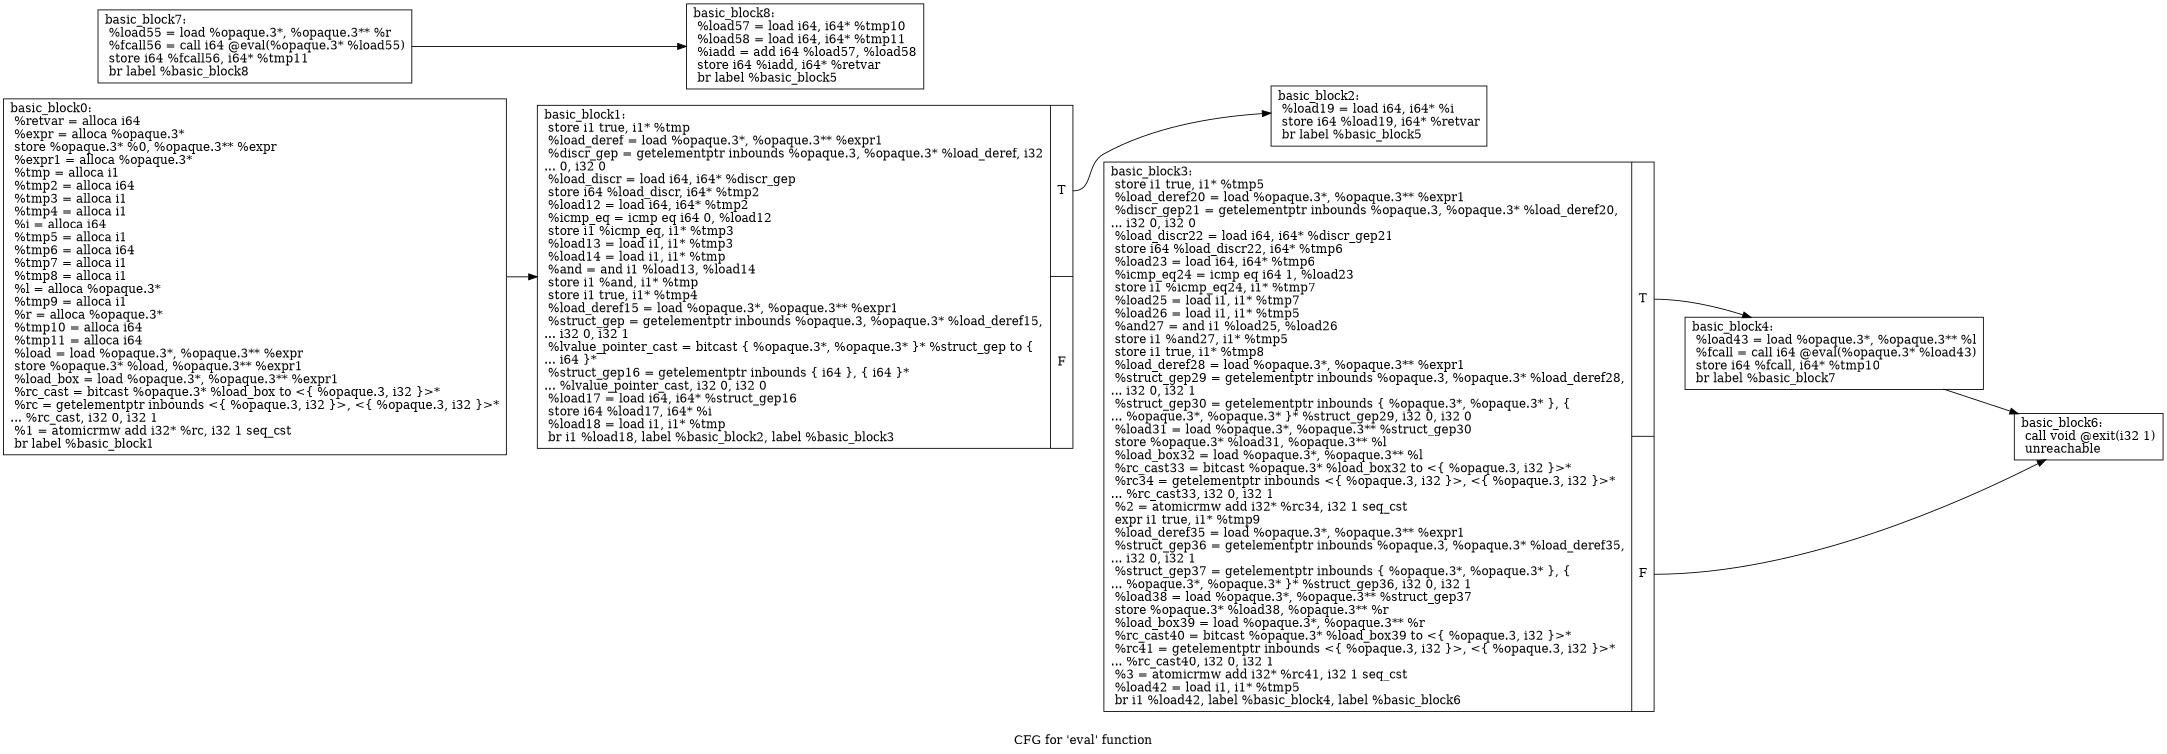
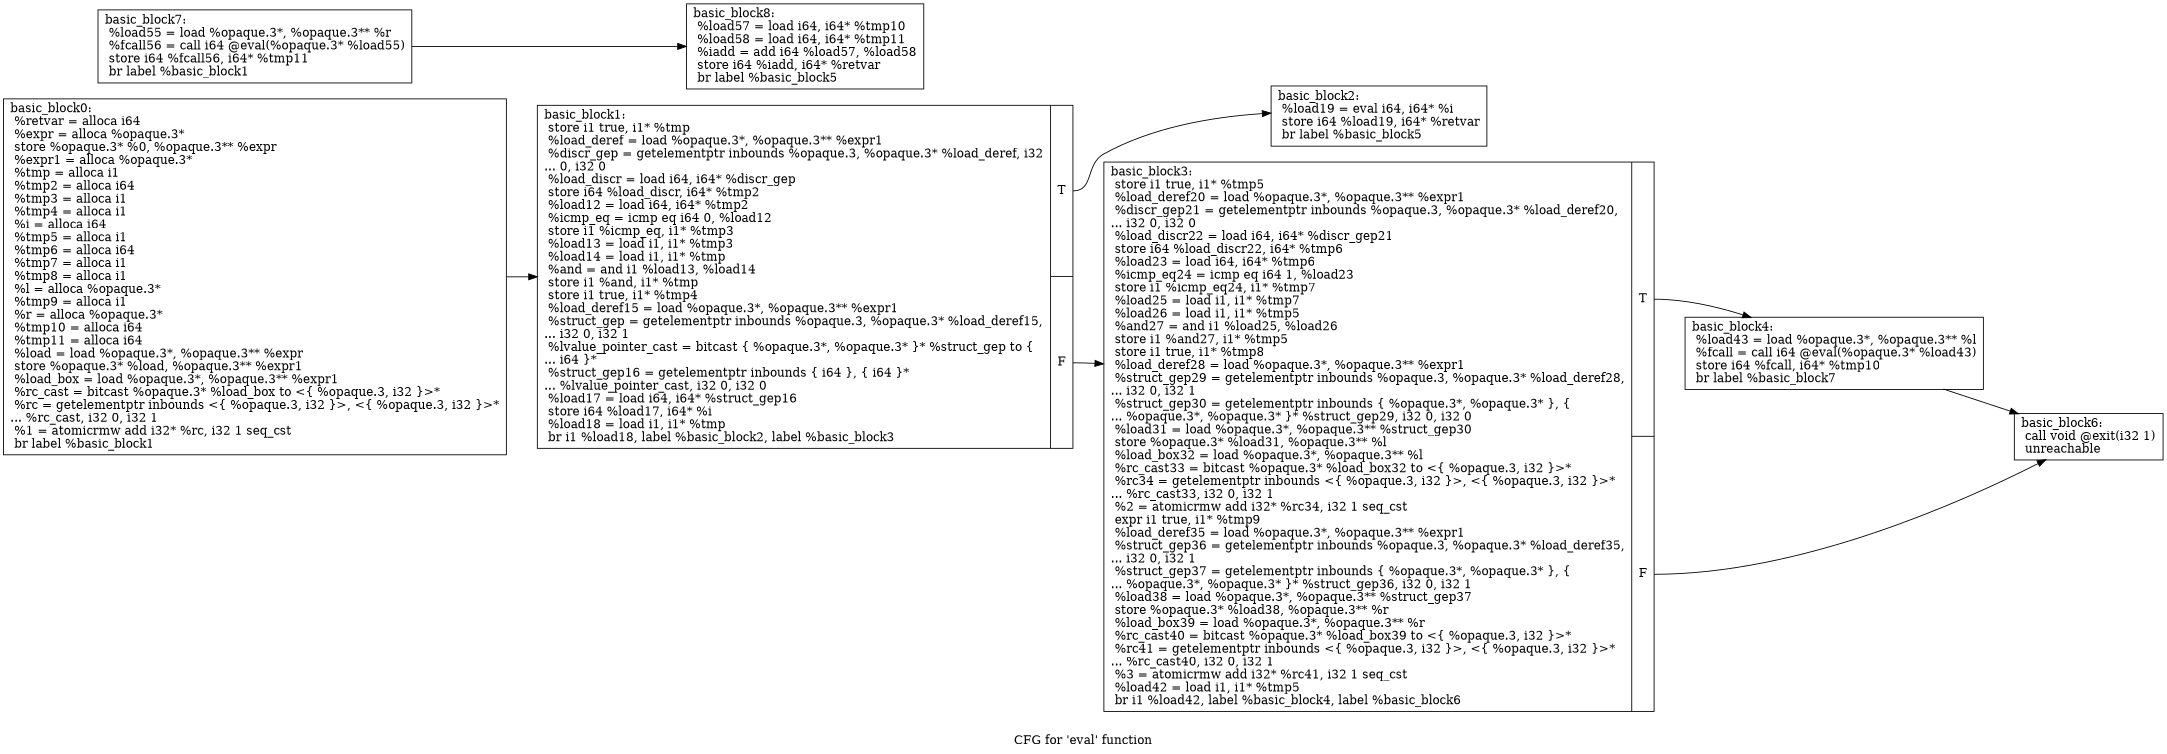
(177, 72) -> (177, 72)
(1366, 109) -> (1366, 109)
none -> (1084, 363)
